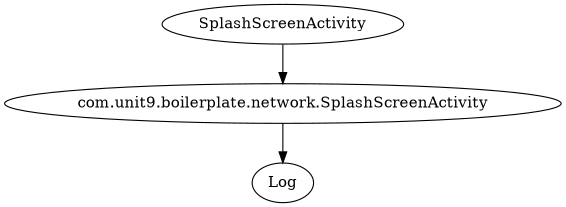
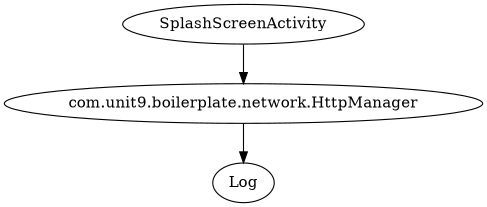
(283, 104) -> (243, 104)
